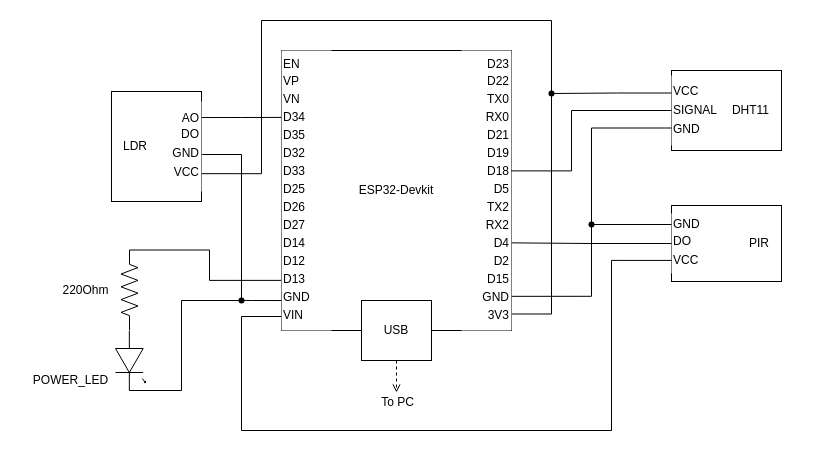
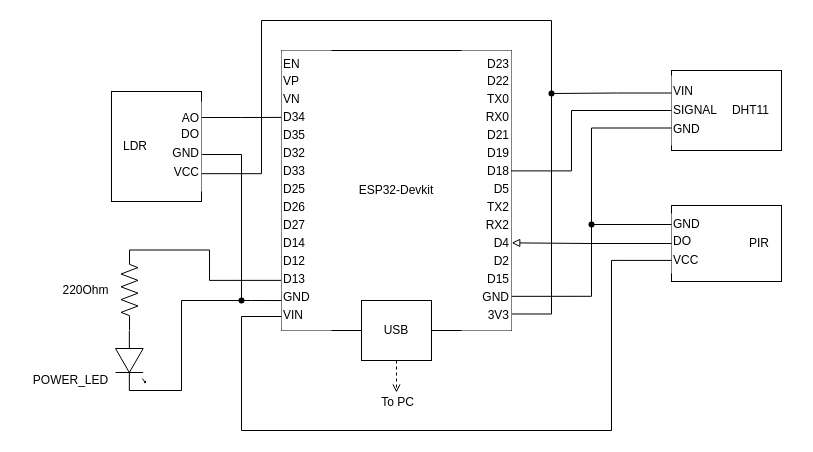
(694, 111) -> (694, 111)
(517, 243) -> (521, 243)
